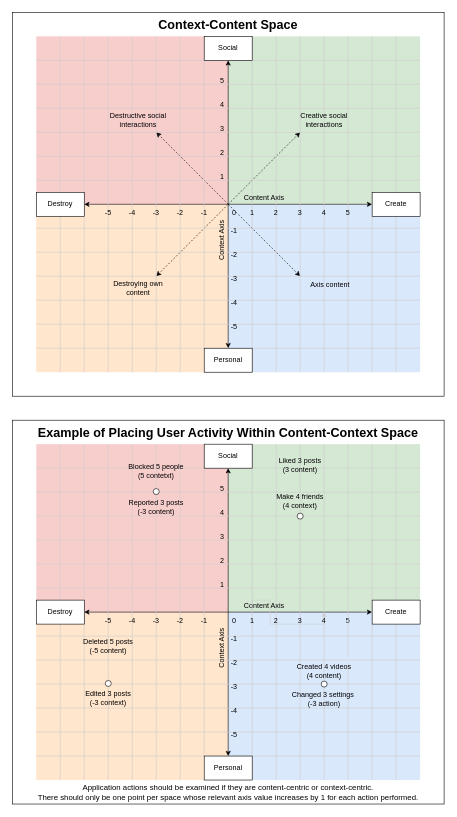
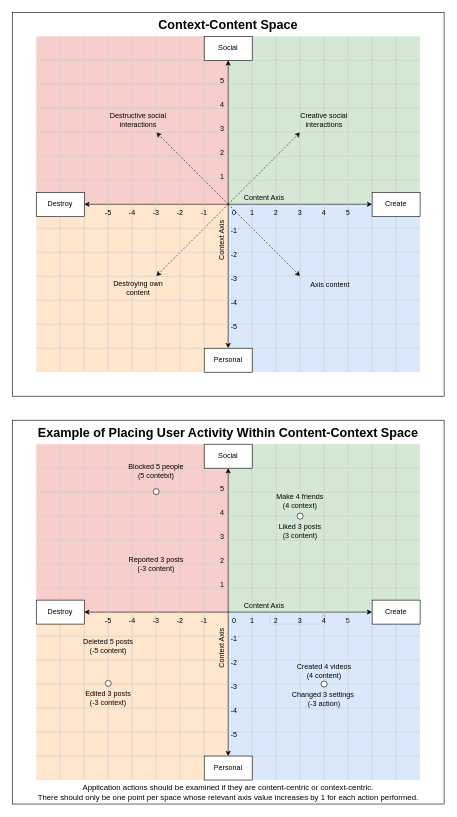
(300, 465) -> (300, 531)
(156, 507) -> (156, 564)
